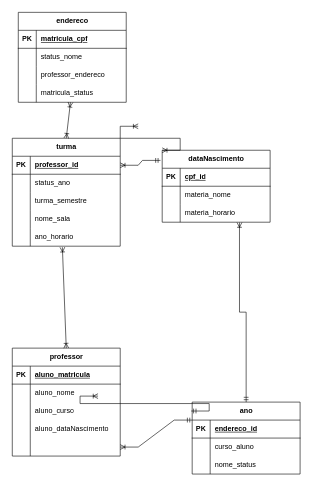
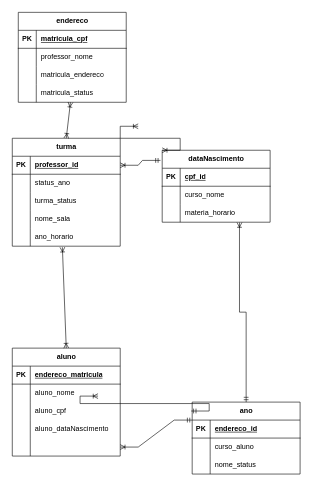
(63, 57) -> (69, 57)
(77, 75) -> (76, 75)
(208, 195) -> (205, 195)
(63, 201) -> (59, 201)
(67, 357) -> (67, 357)
(63, 375) -> (70, 375)
(56, 411) -> (52, 411)
